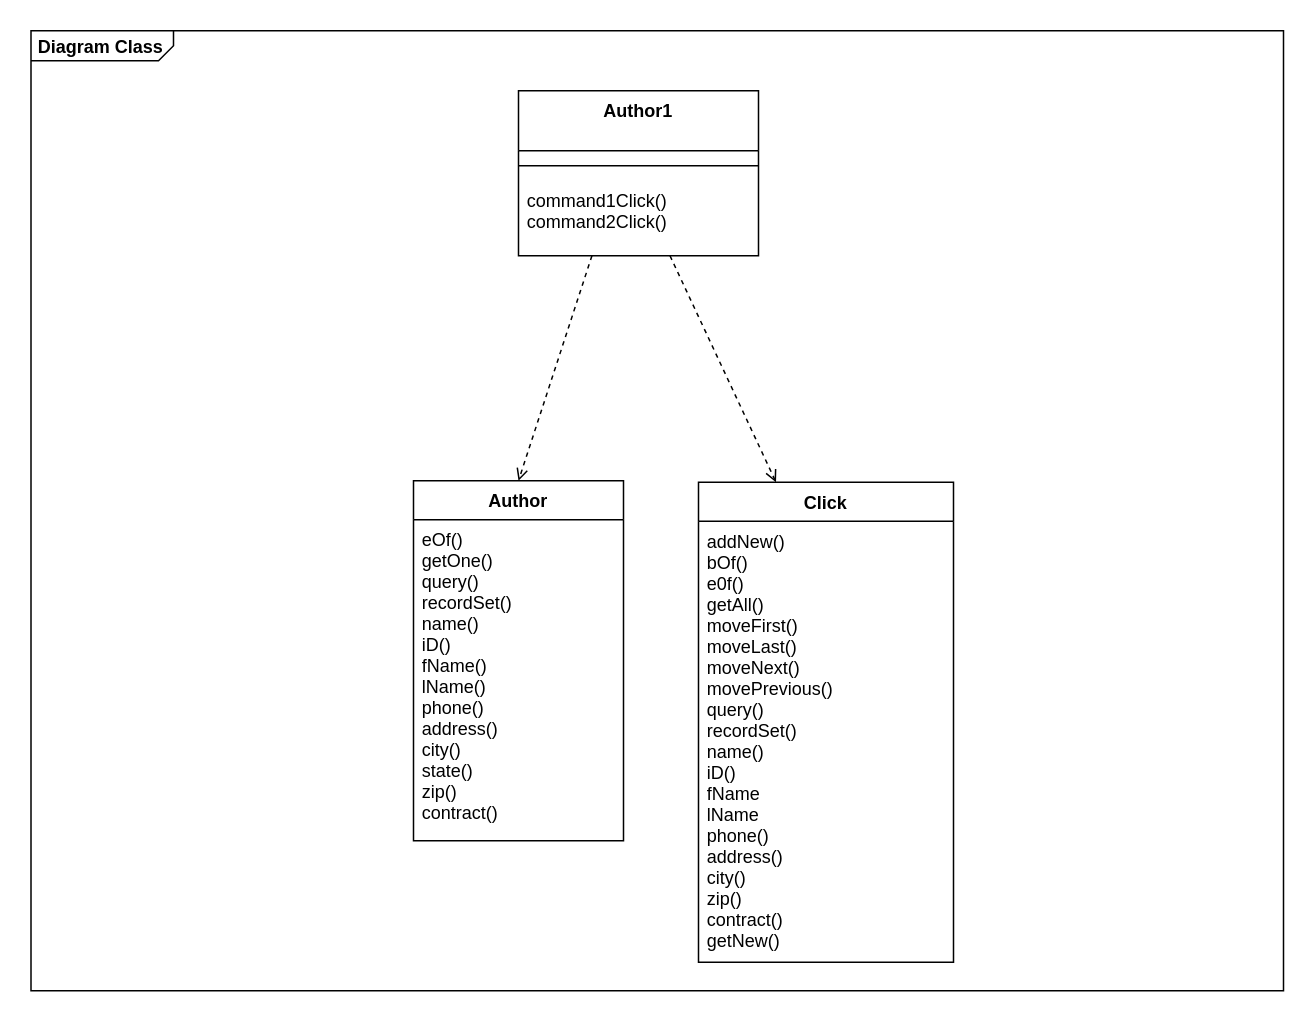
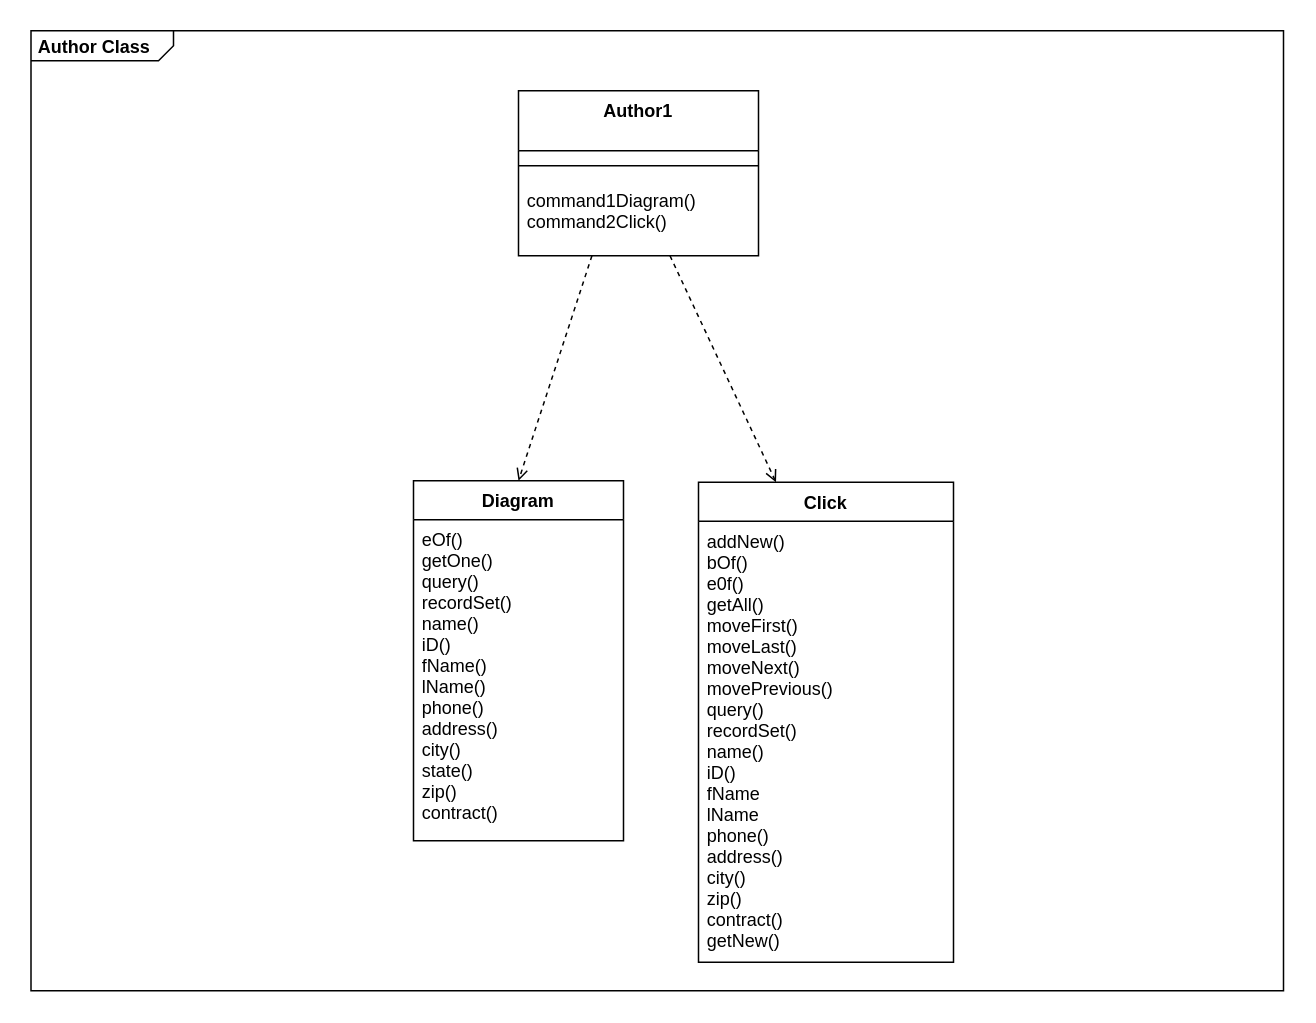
(89, 42) -> (87, 42)
(597, 201) -> (610, 201)
(518, 501) -> (518, 501)
